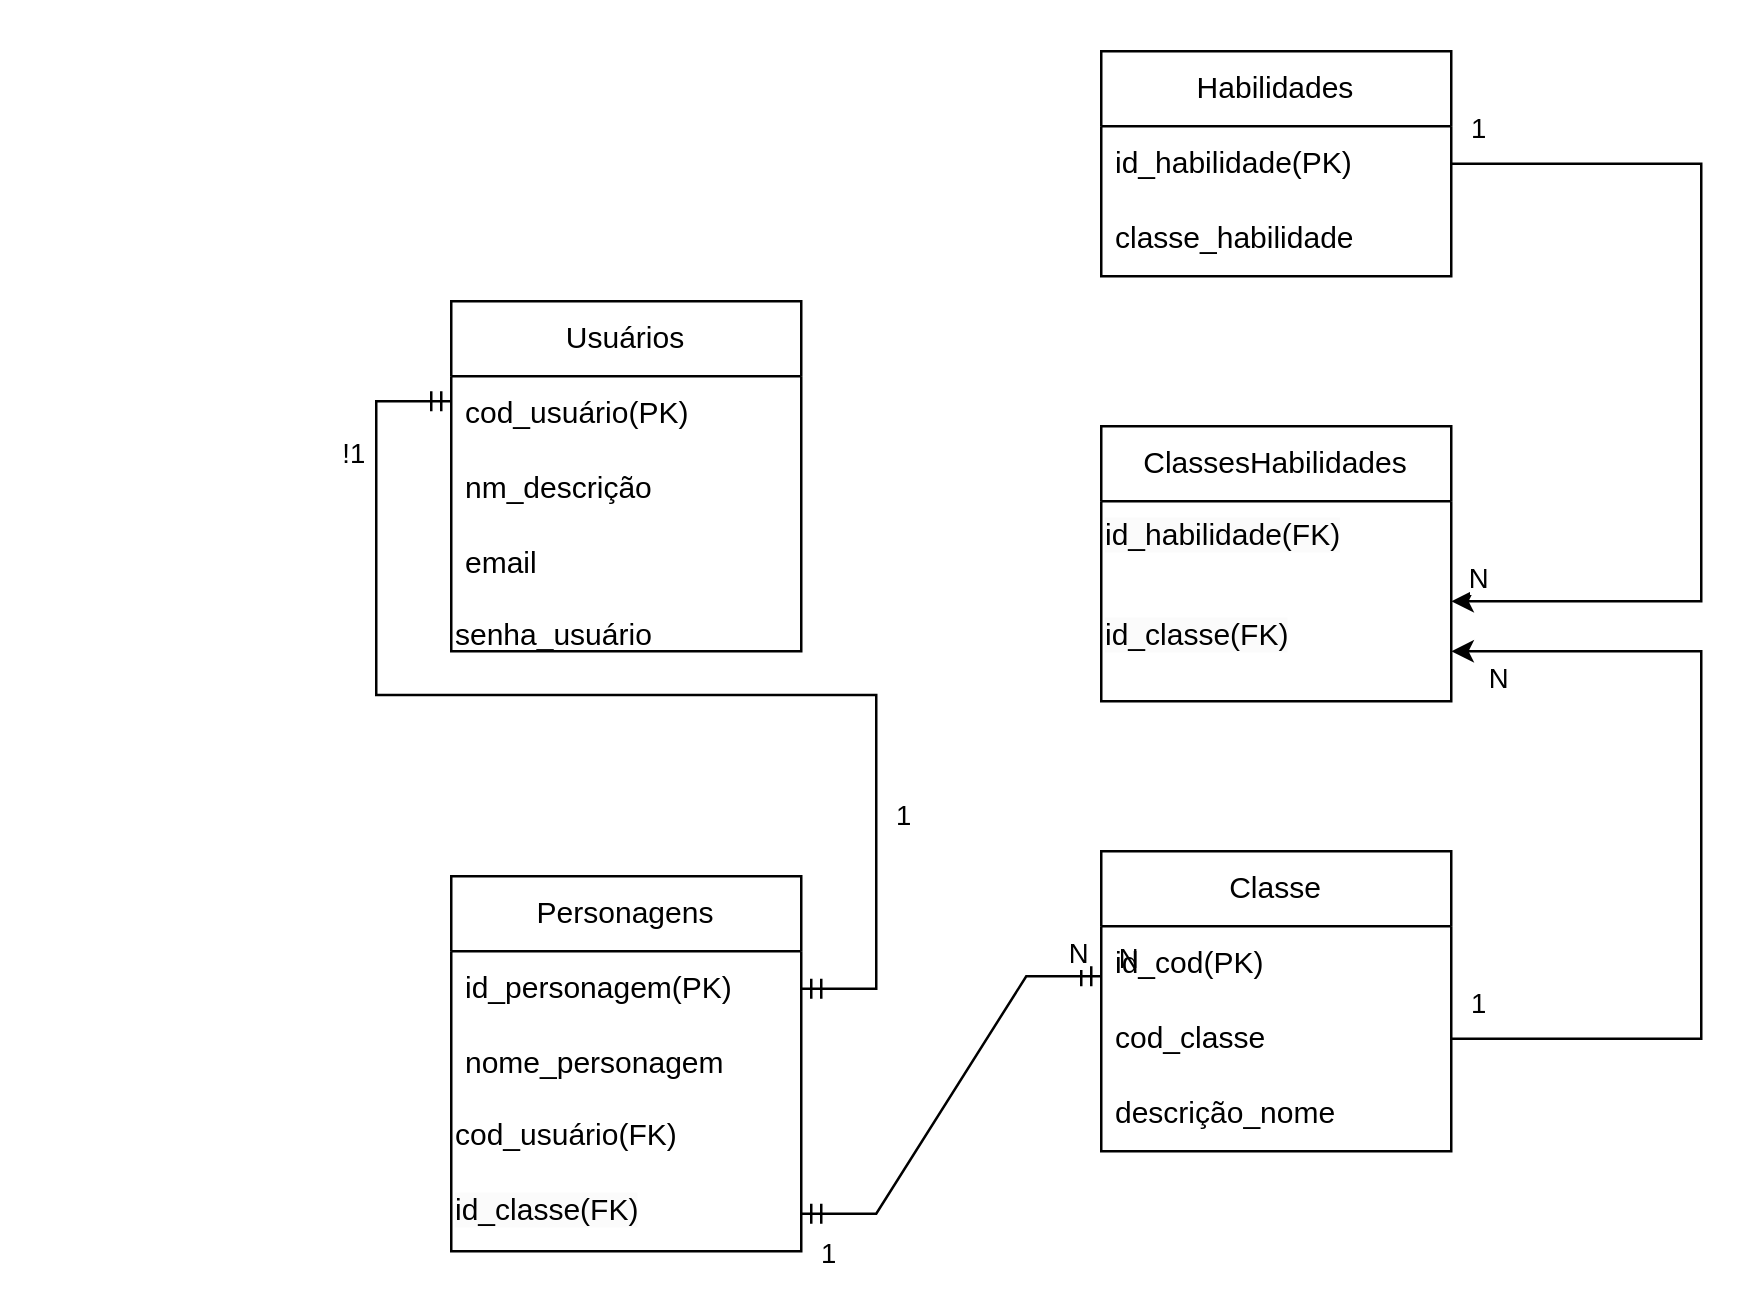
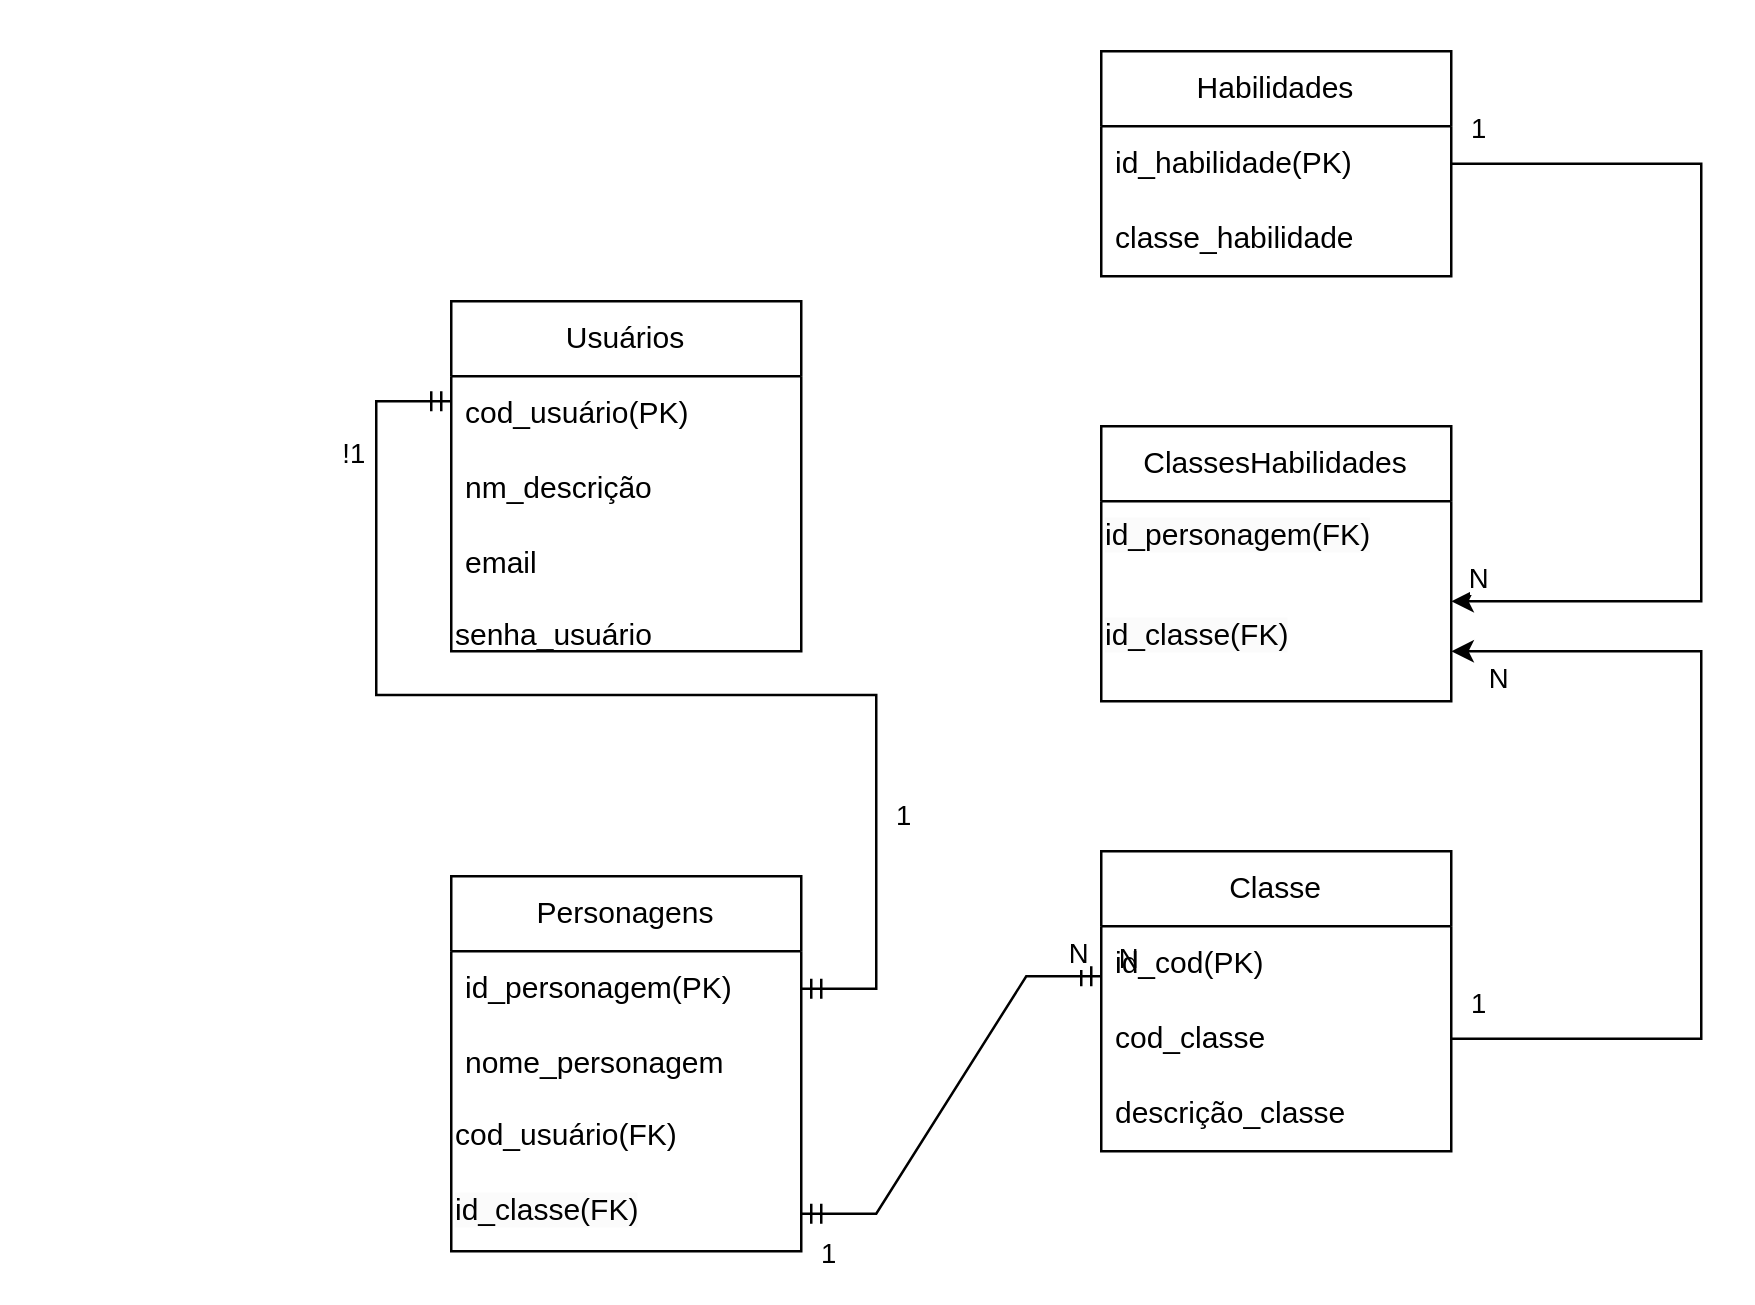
(1233, 537) -> (1245, 537)
(1230, 1114) -> (1243, 1114)
